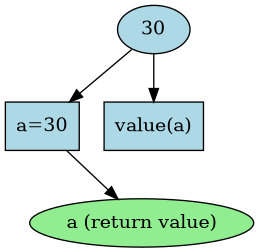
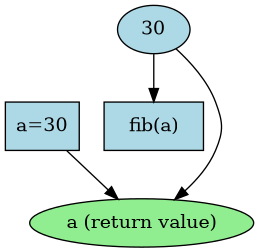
(106, 71) -> (221, 118)
(154, 126) -> (154, 126)
